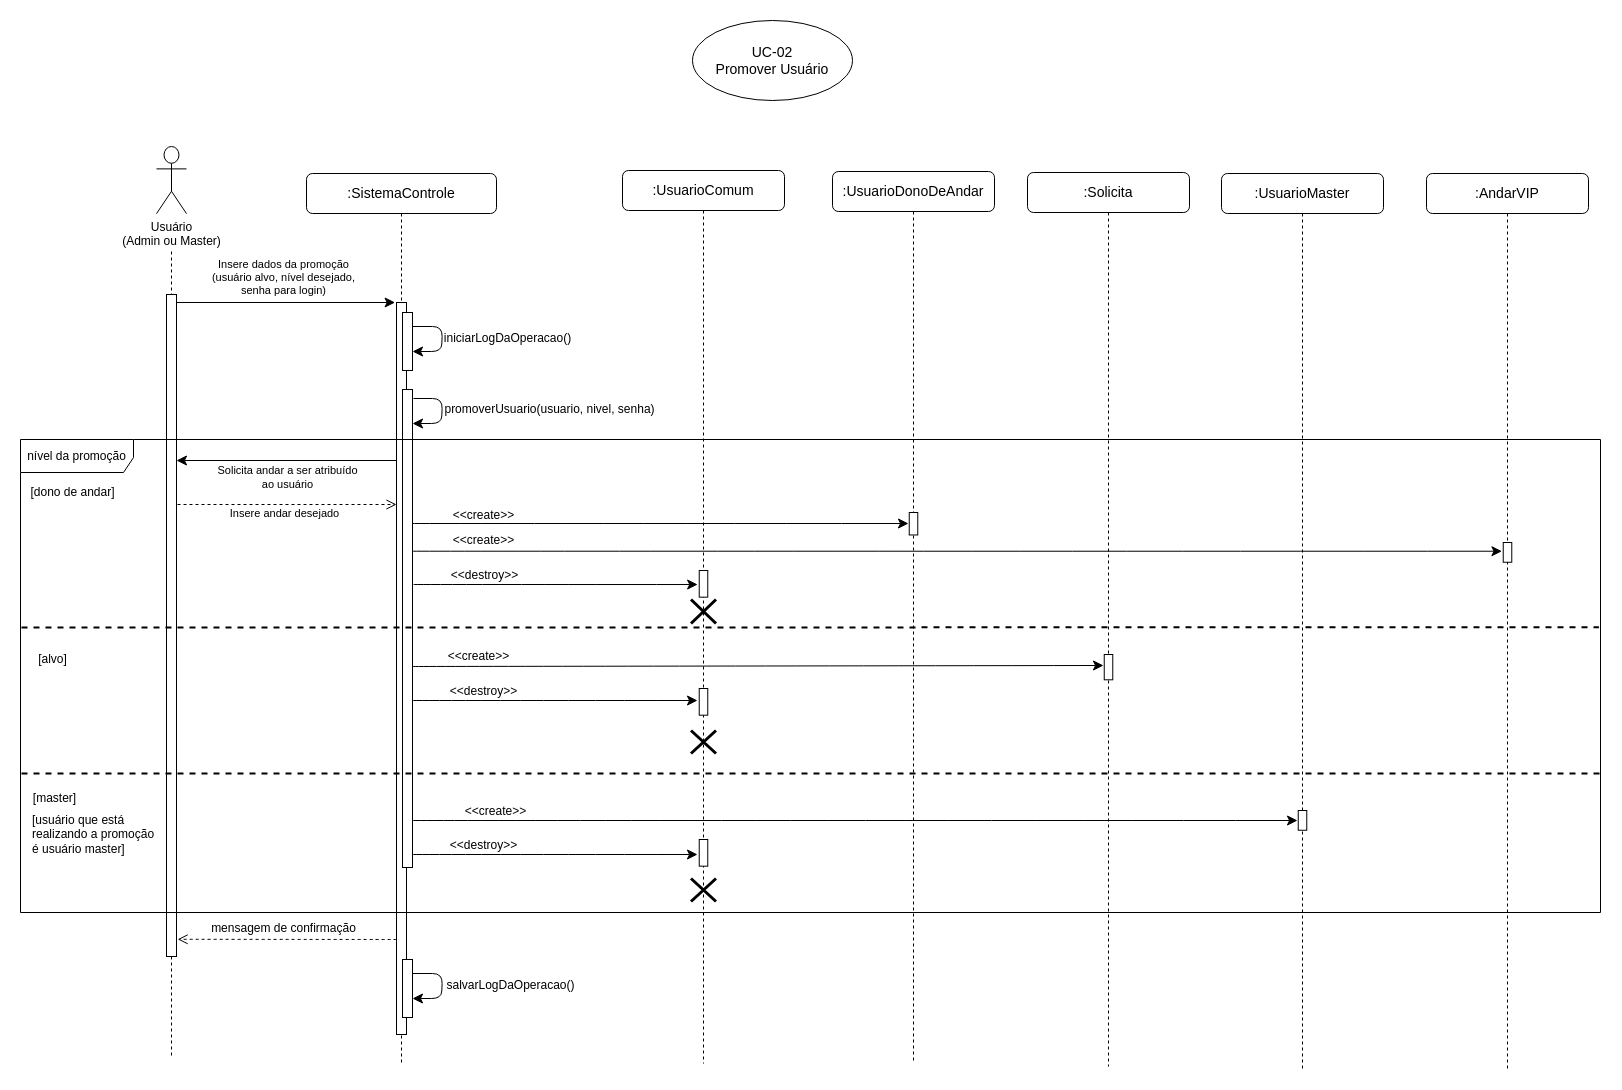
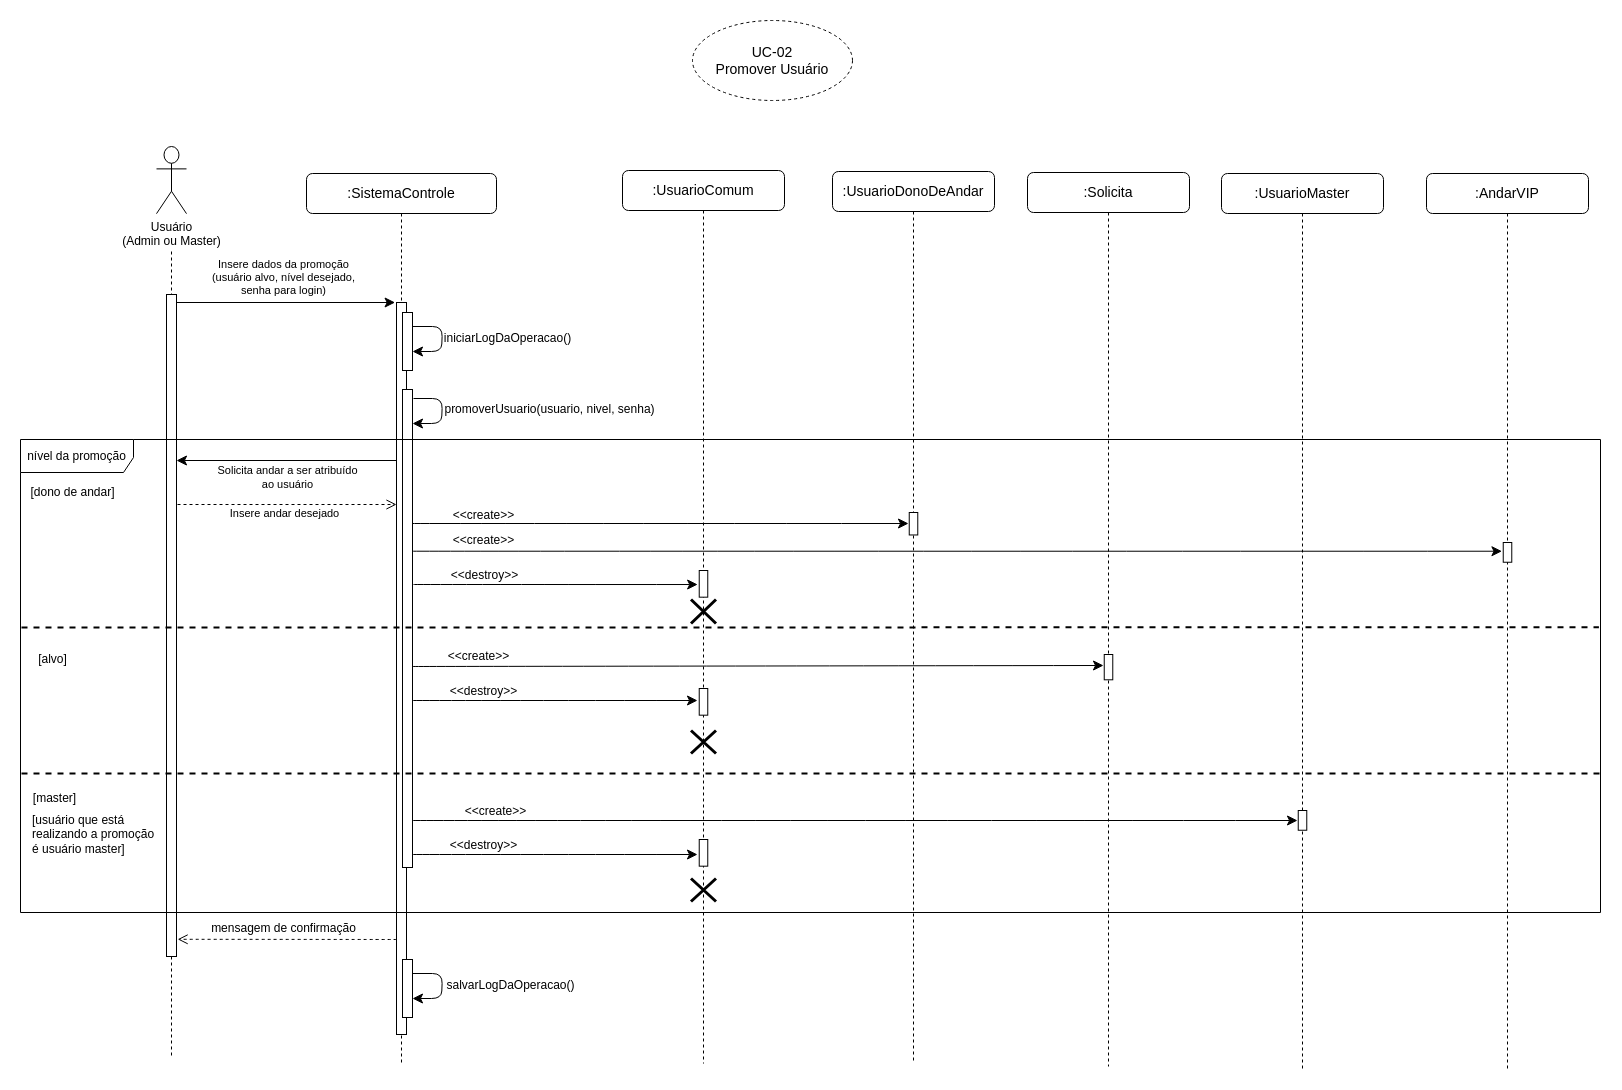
(773, 61) -> (773, 61)
